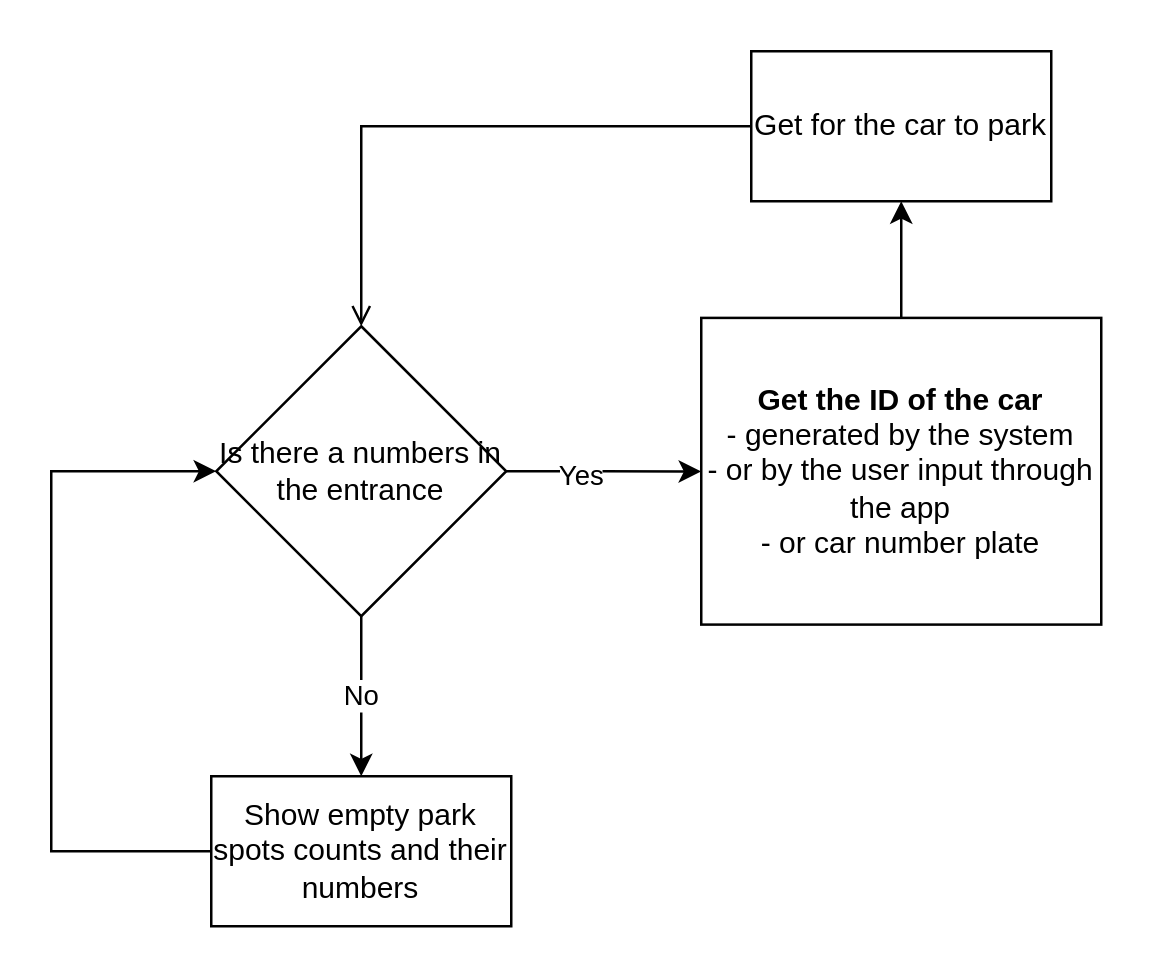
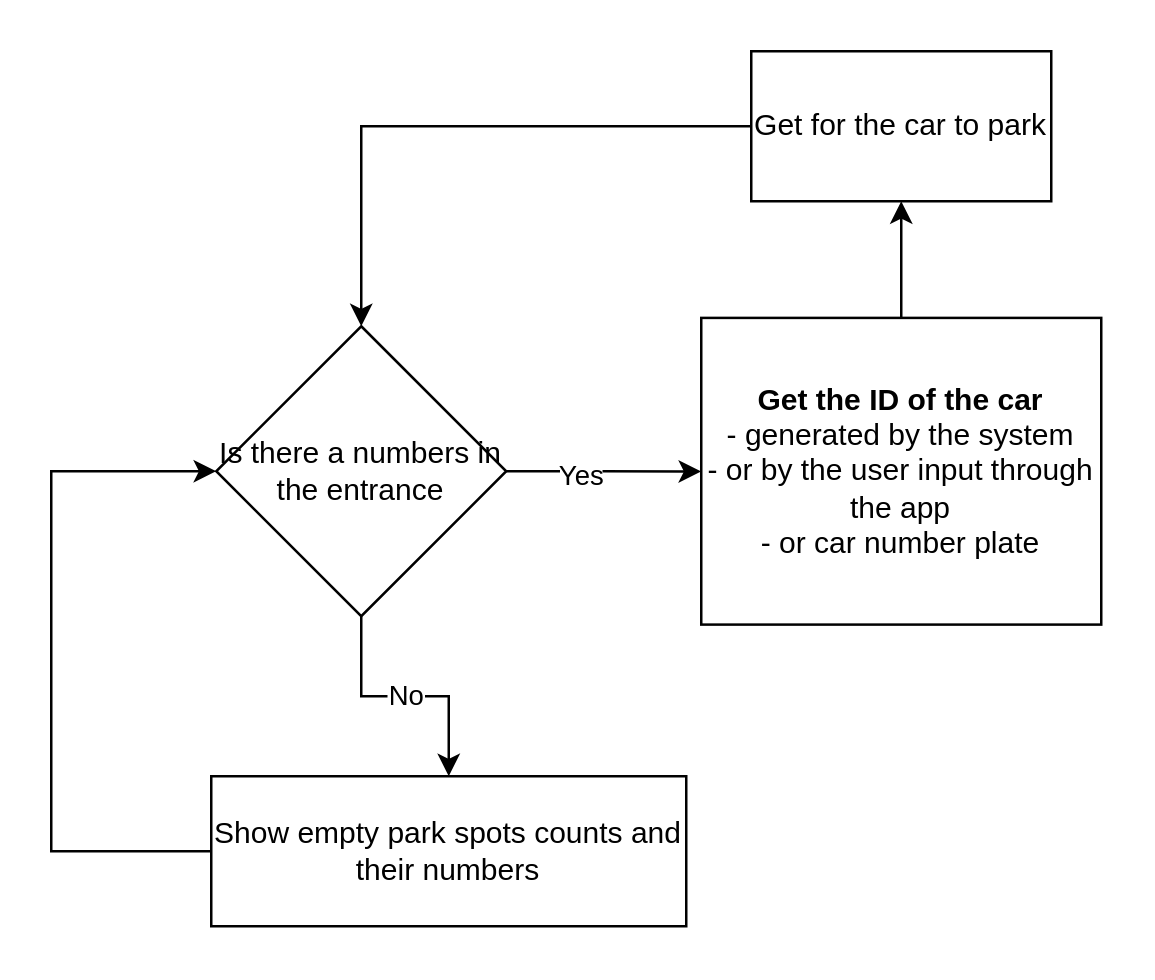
(361, 312) -> (361, 308)
(361, 851) -> (449, 851)
